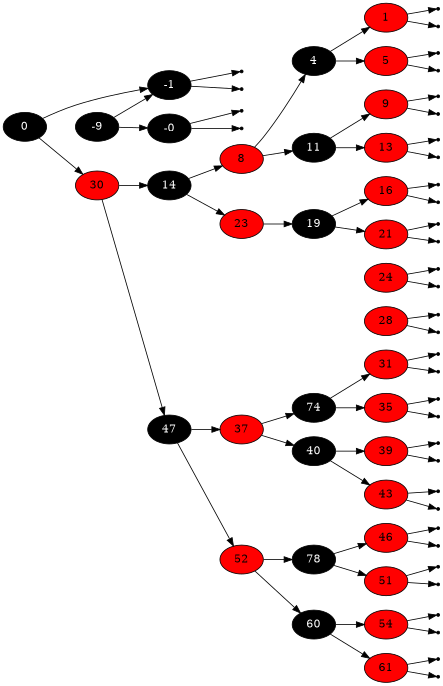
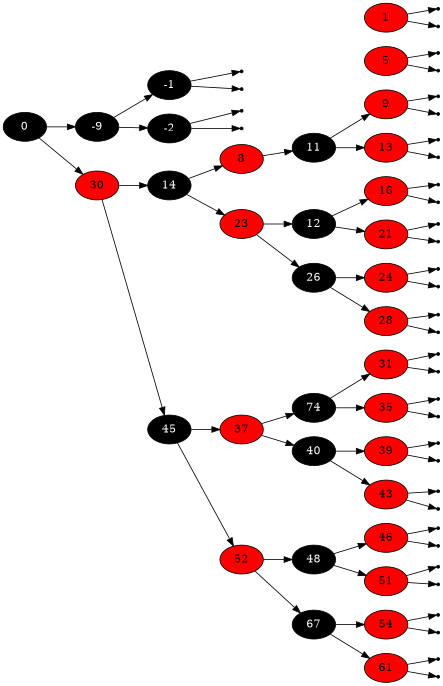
(314, 61) -> none
(90, 101) -> (57, 127)
(169, 128) -> (169, 128)
(314, 224) -> (314, 224)
none -> (314, 278)
(169, 429) -> (169, 429)
(314, 560) -> (314, 560)
(314, 625) -> (314, 625)
